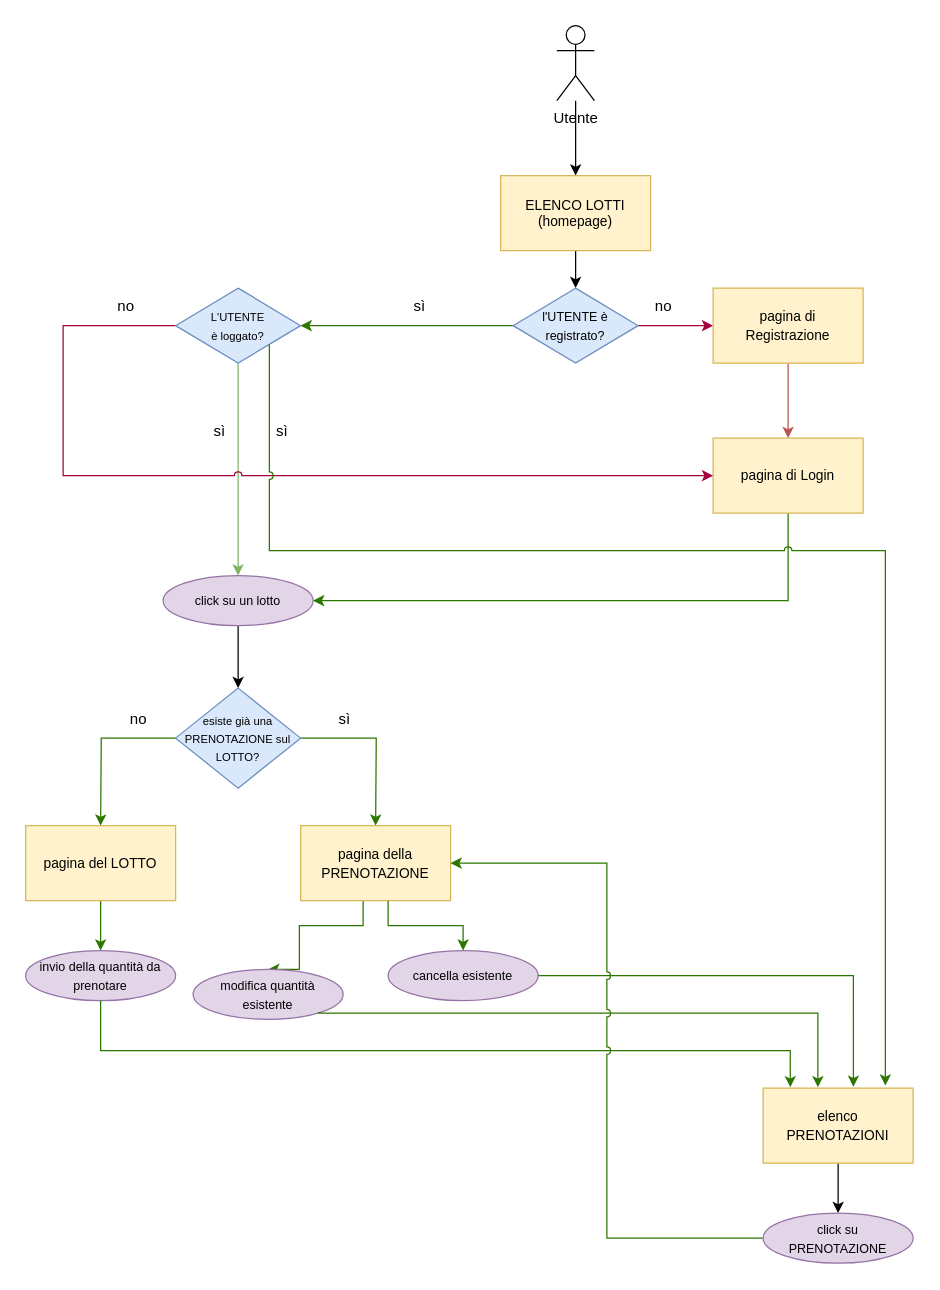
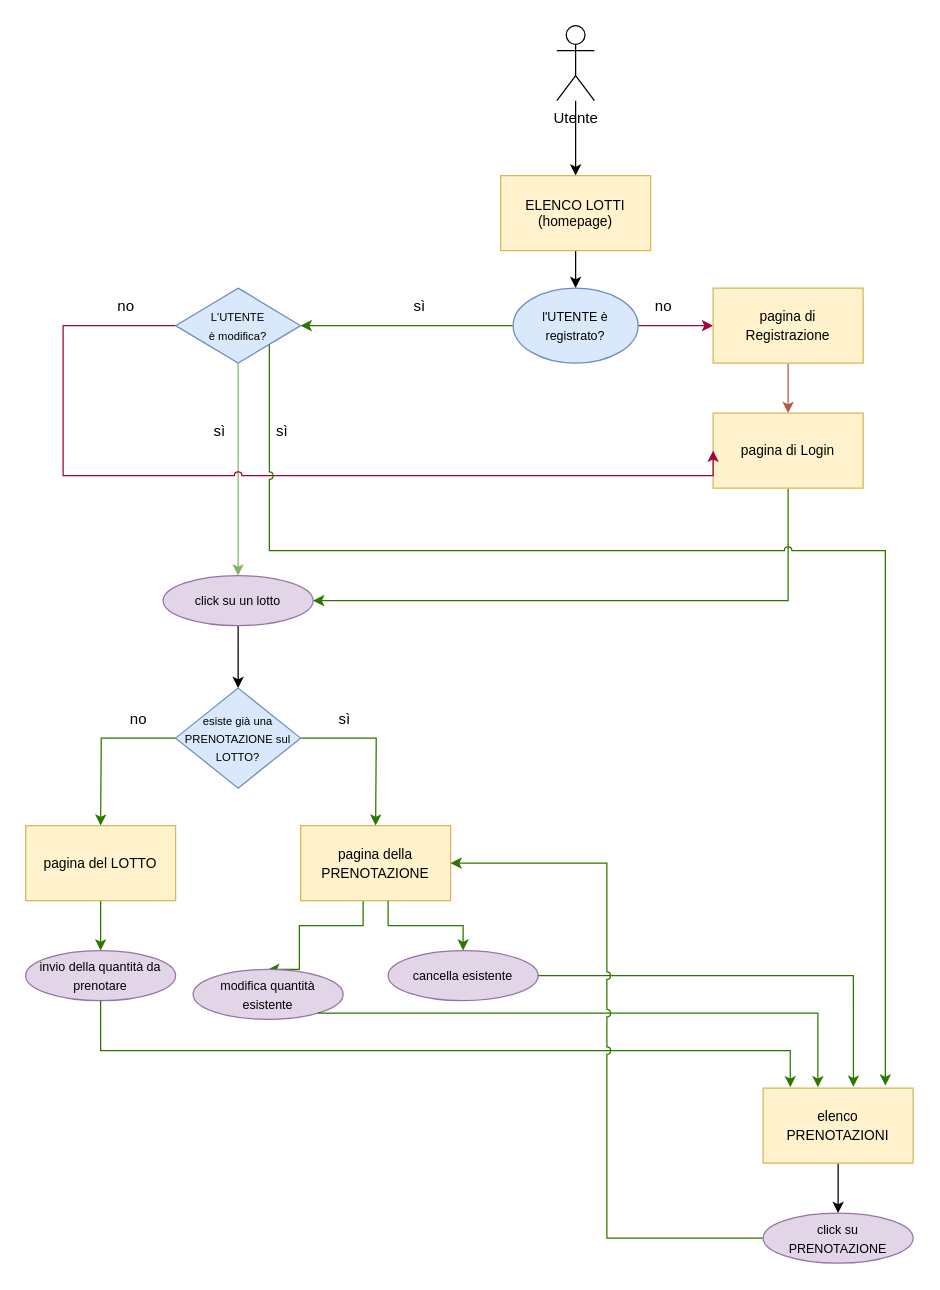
(238, 326) -> (238, 326)
(576, 326) -> (576, 326)
(788, 476) -> (788, 451)
